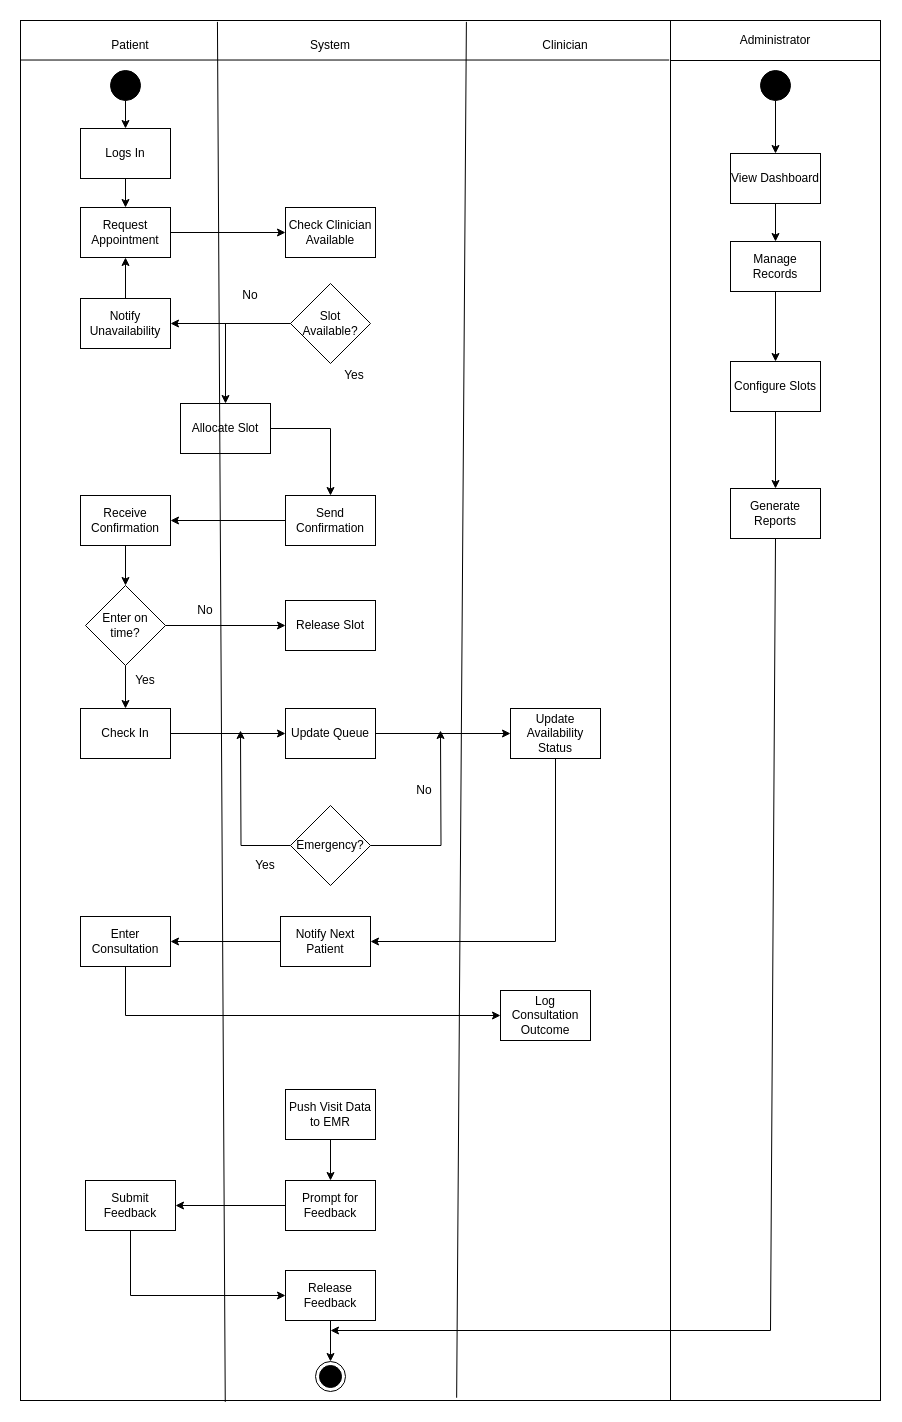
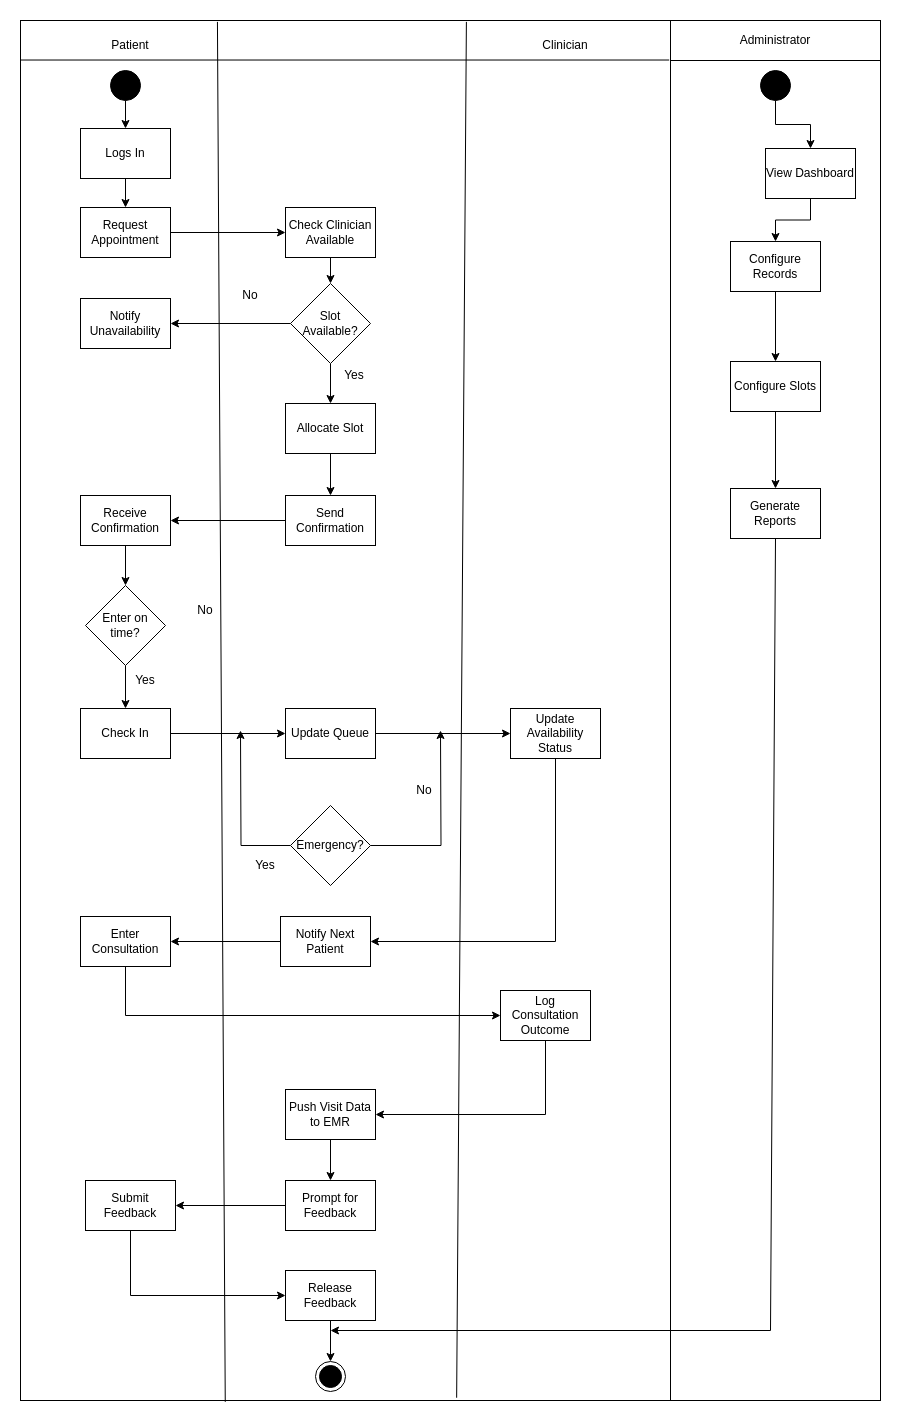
(331, 46) -> none
(776, 179) -> (811, 174)
(776, 267) -> (776, 267)
none -> (331, 275)
(126, 281) -> none
(226, 429) -> (331, 429)
(223, 626) -> none
(331, 626) -> none
none -> (501, 1115)
